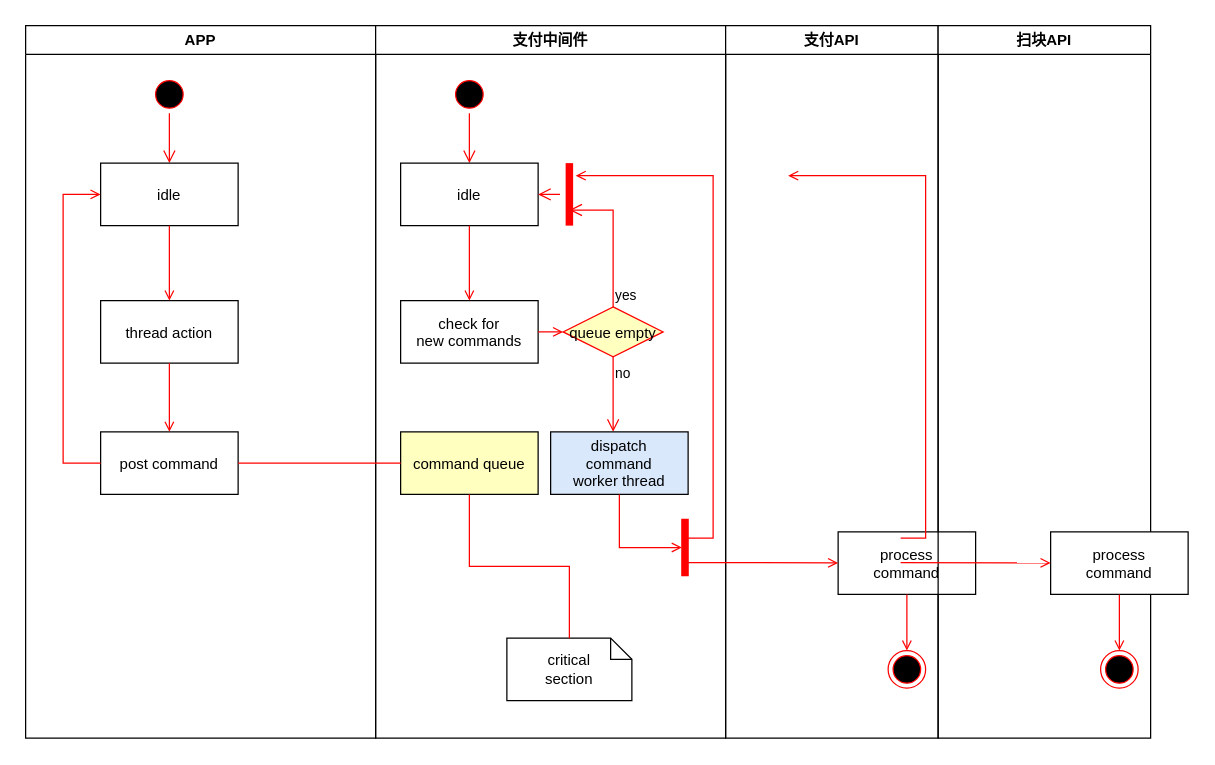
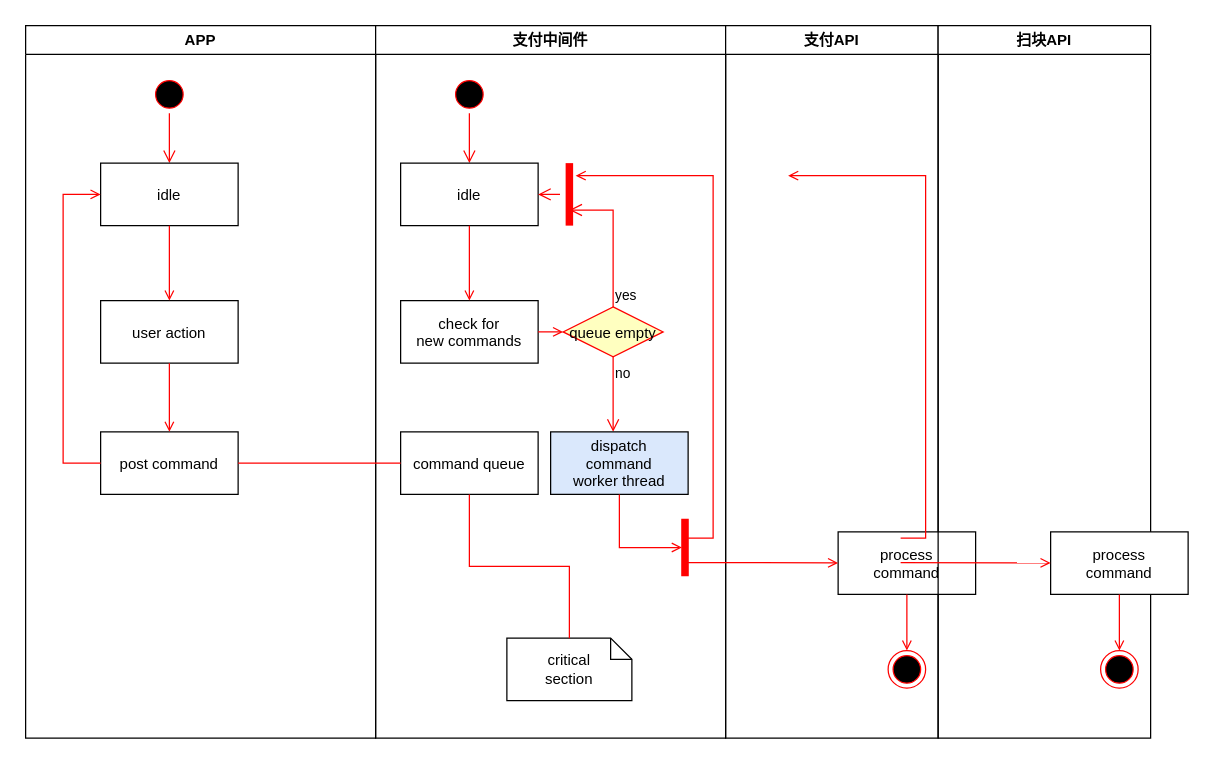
(169, 333) -> (169, 333)
(469, 463) -> (469, 463)
